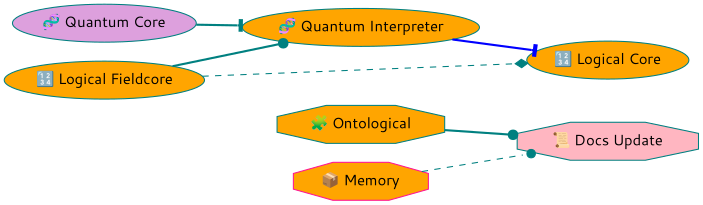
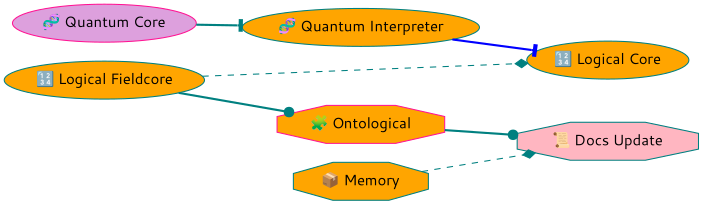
(104, 23) -> (104, 23)
(226, 55) -> (232, 102)
(361, 124) -> (361, 124)
(472, 163) -> (472, 163)
(361, 181) -> (361, 181)
